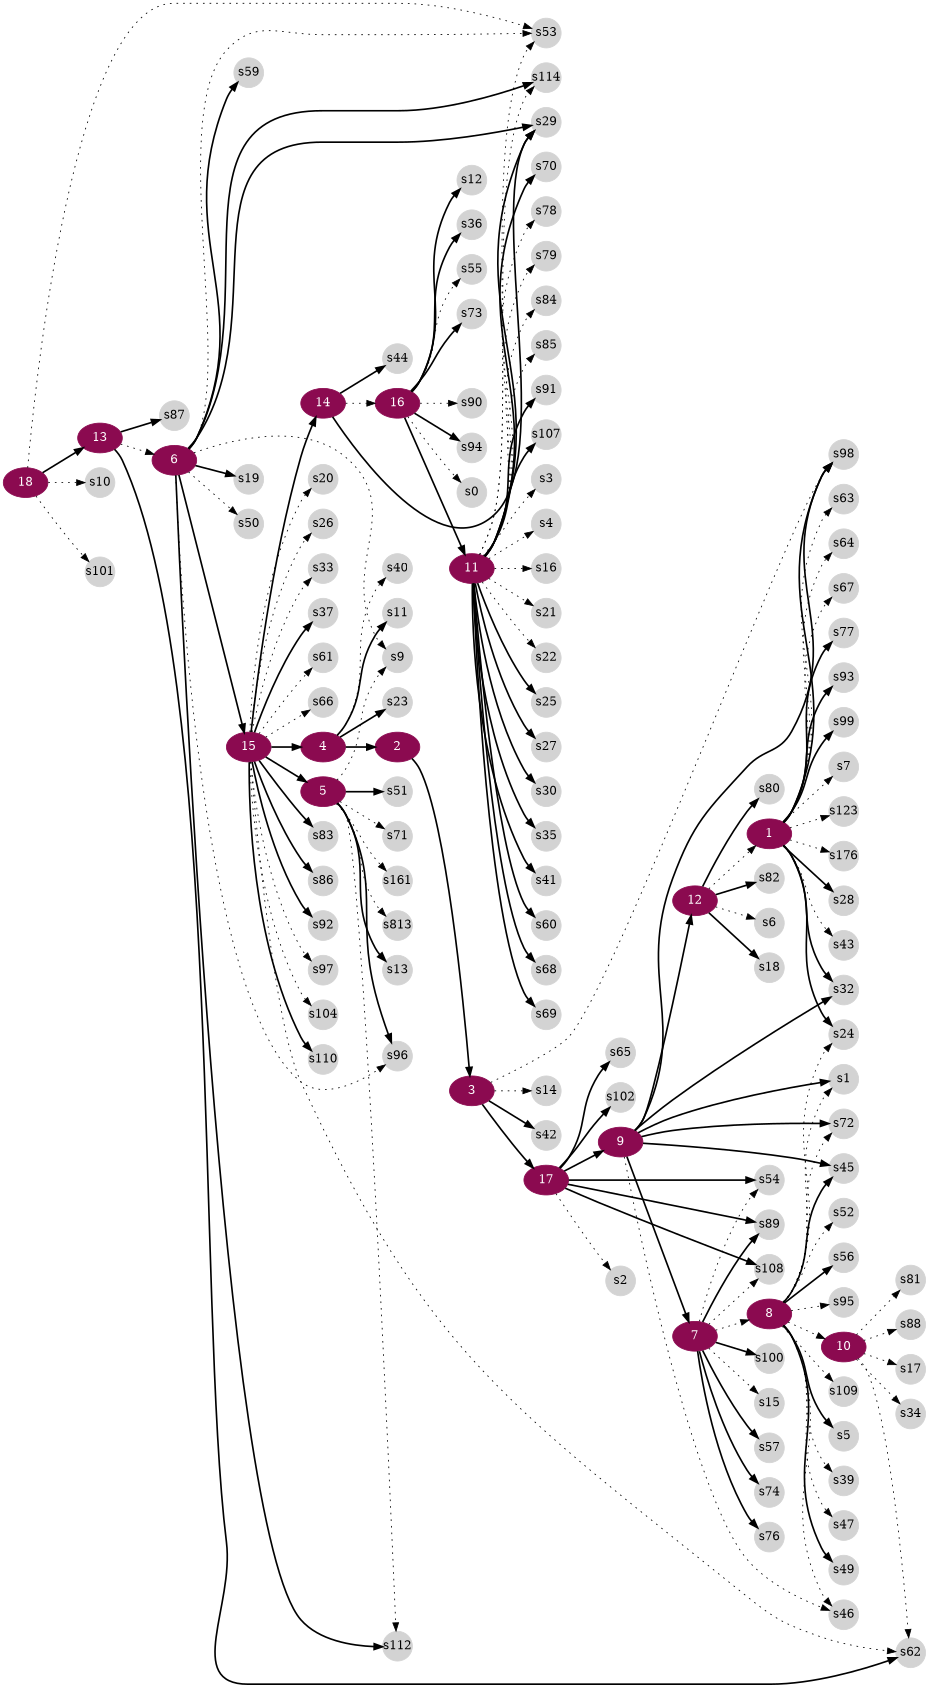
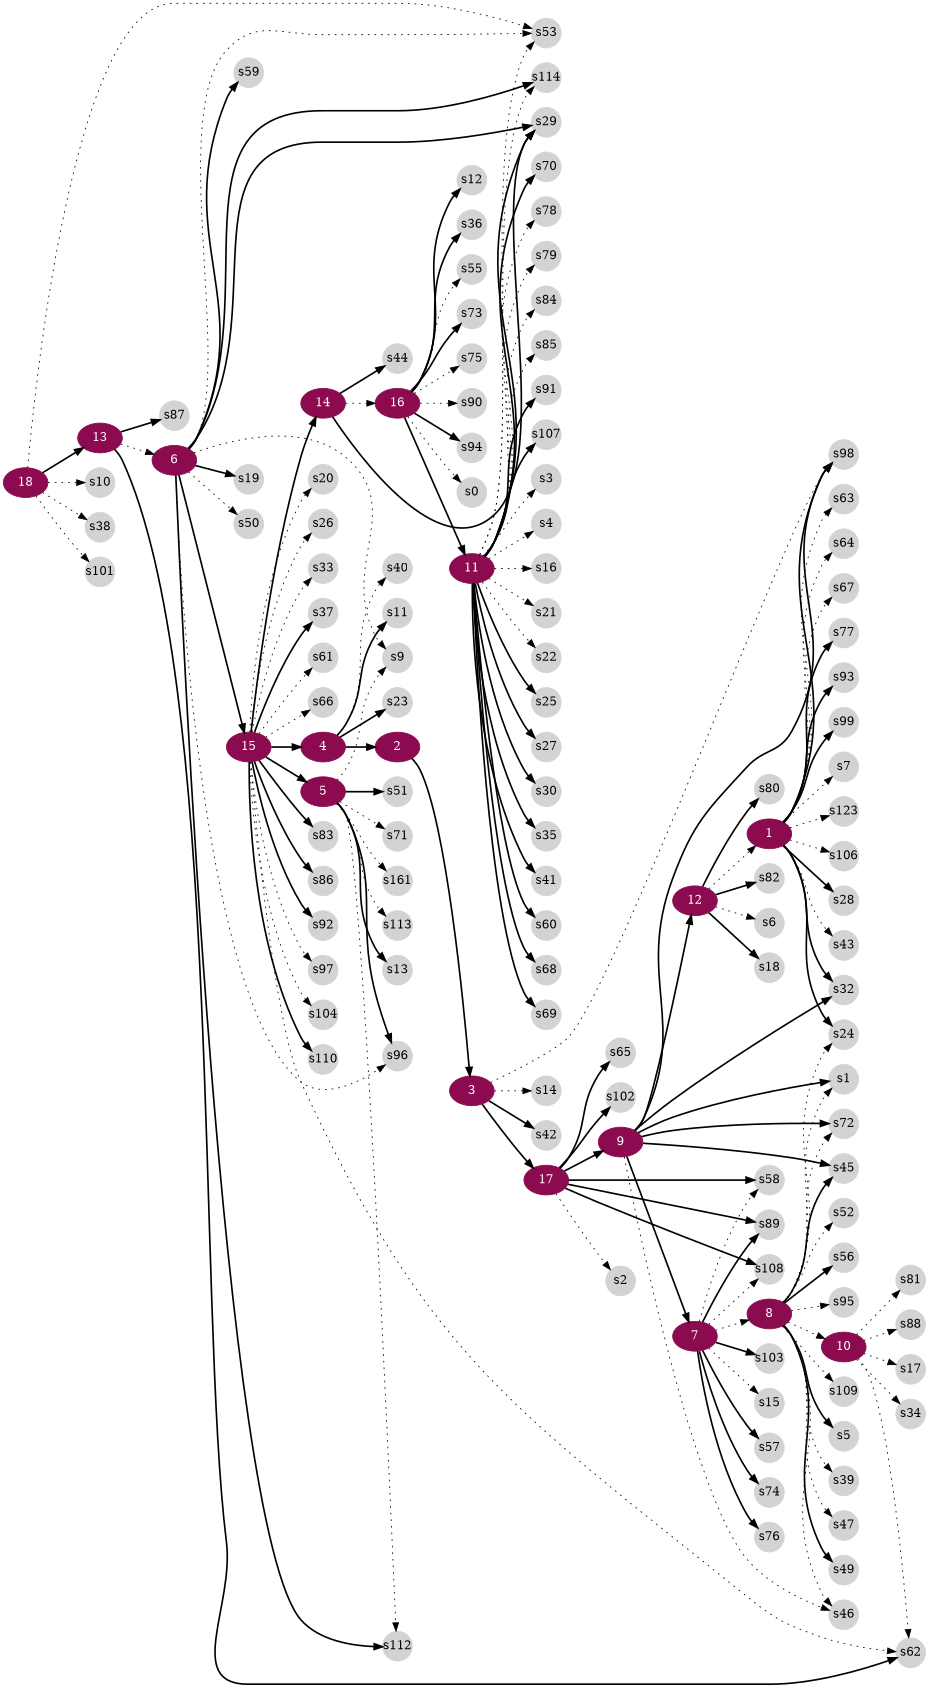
none -> (472, 359)
none -> (100, 527)
(844, 856) -> (844, 856)
(397, 926) -> (397, 926)
(769, 1180) -> (769, 1180)
(769, 1359) -> (769, 1359)
